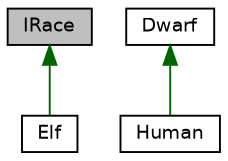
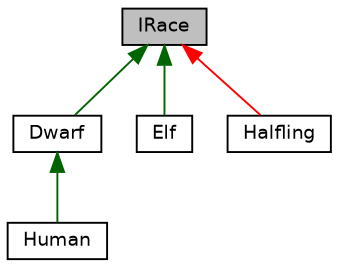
none -> (104, 87)
none -> (279, 134)
